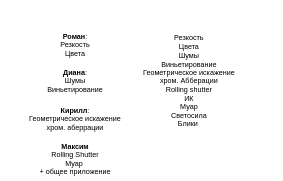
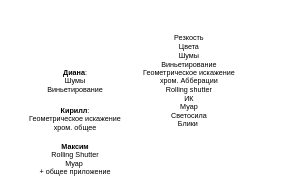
(75, 45) -> none
(75, 123) -> (75, 123)
